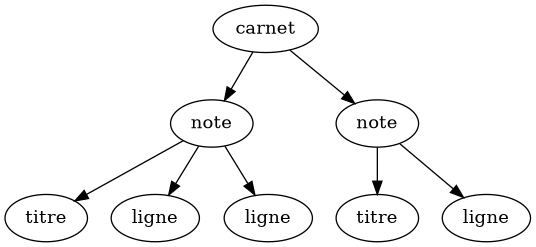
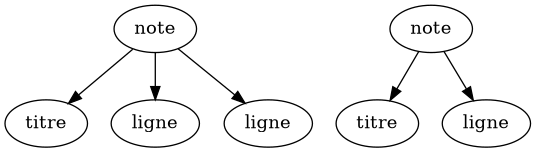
(266, 29) -> none
